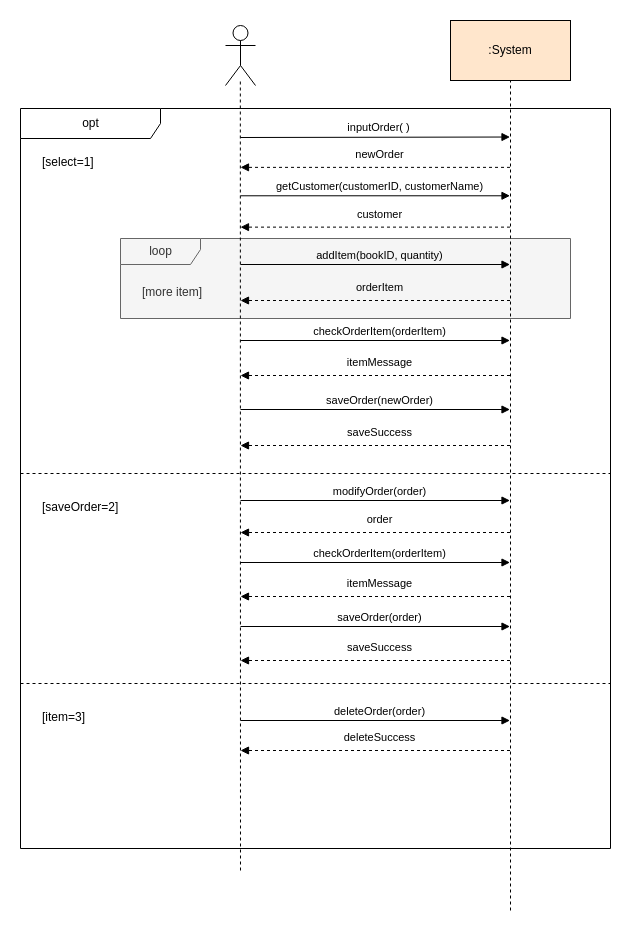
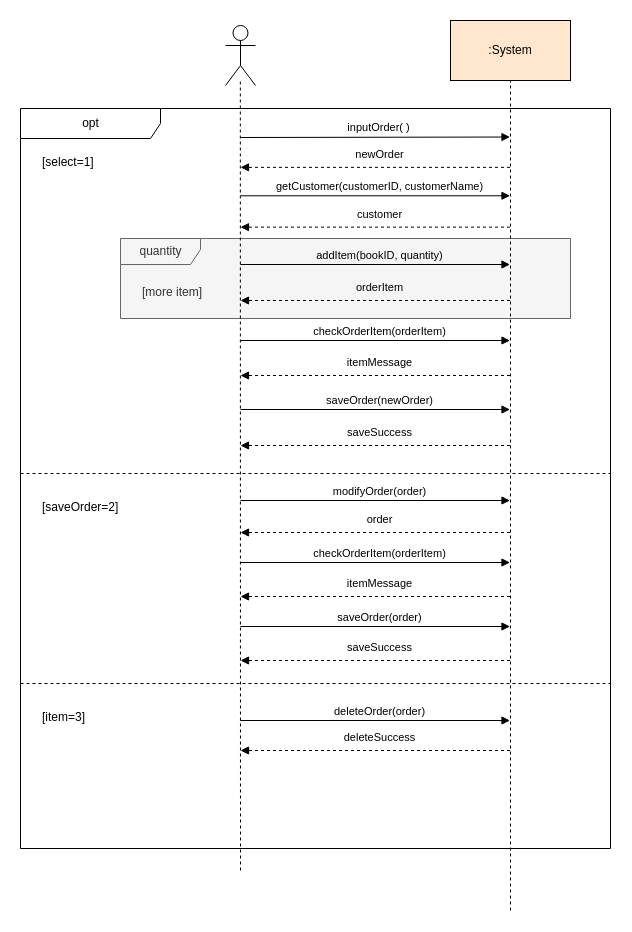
(161, 252) -> (161, 252)
